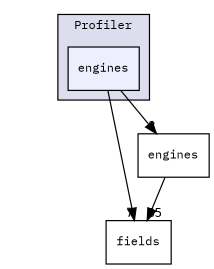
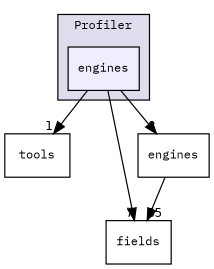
none -> (37, 156)
